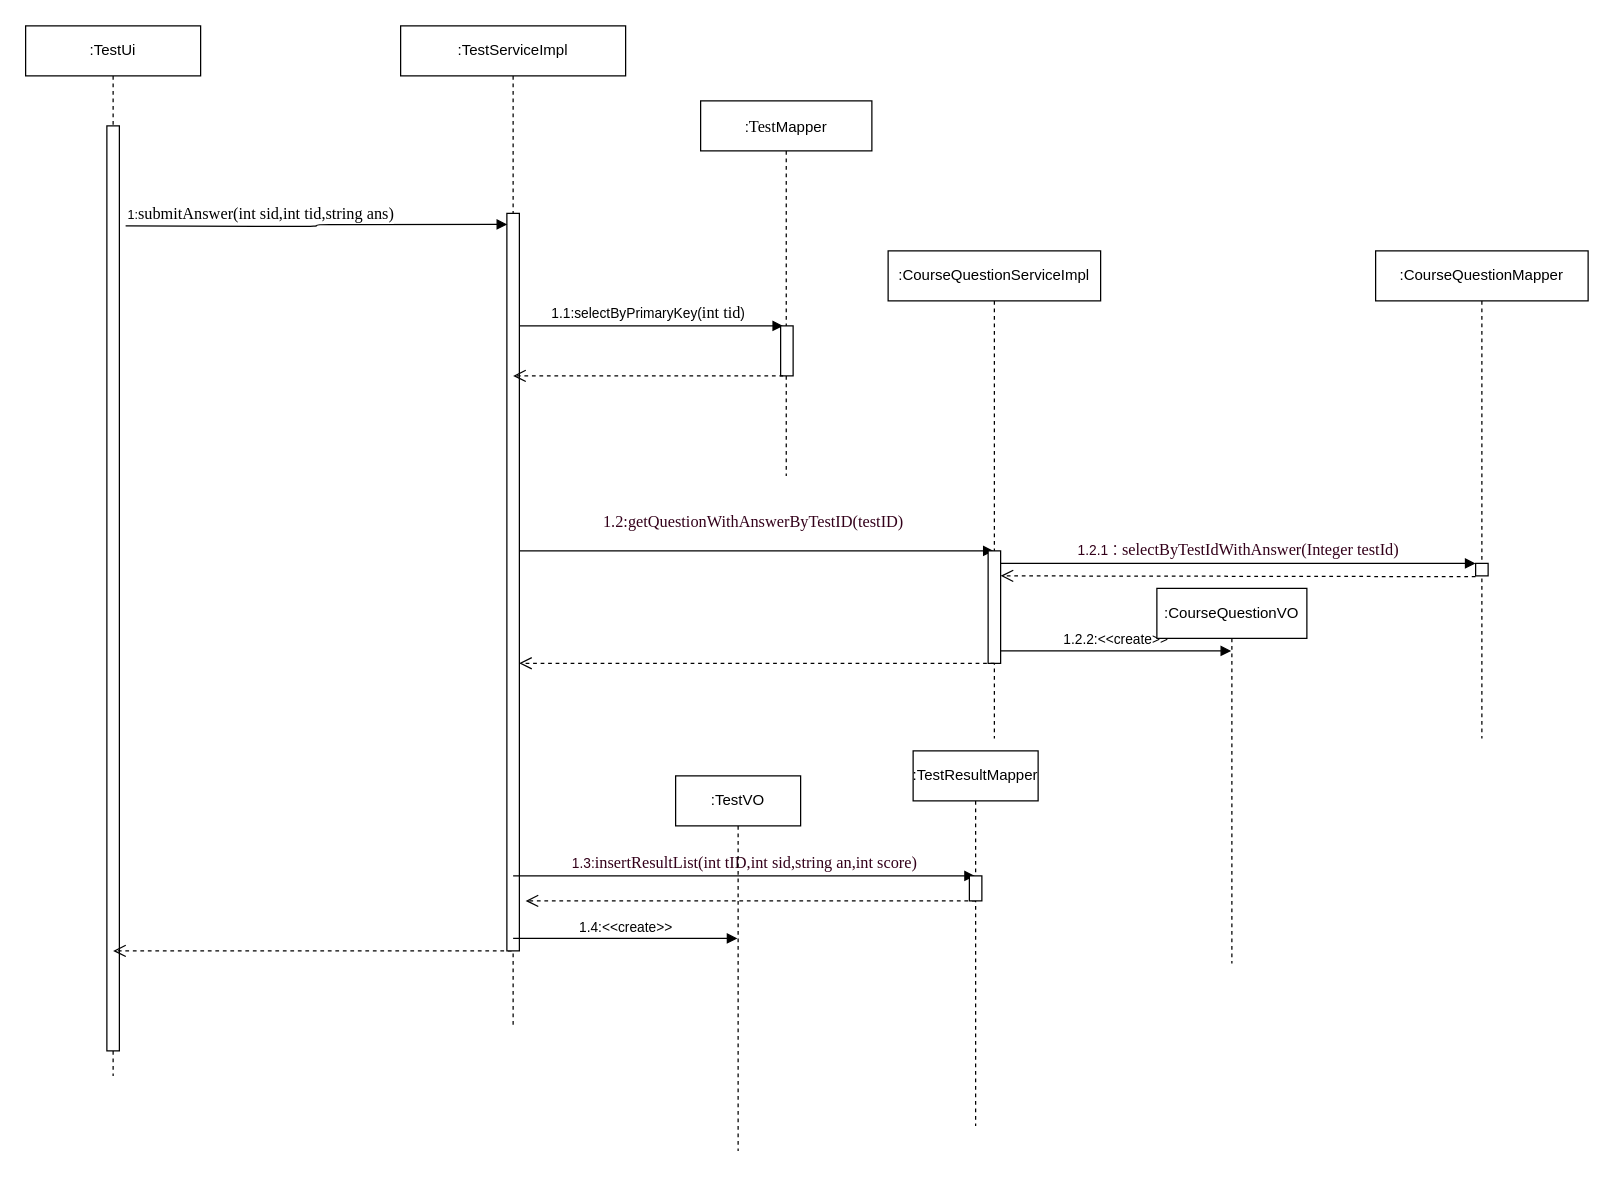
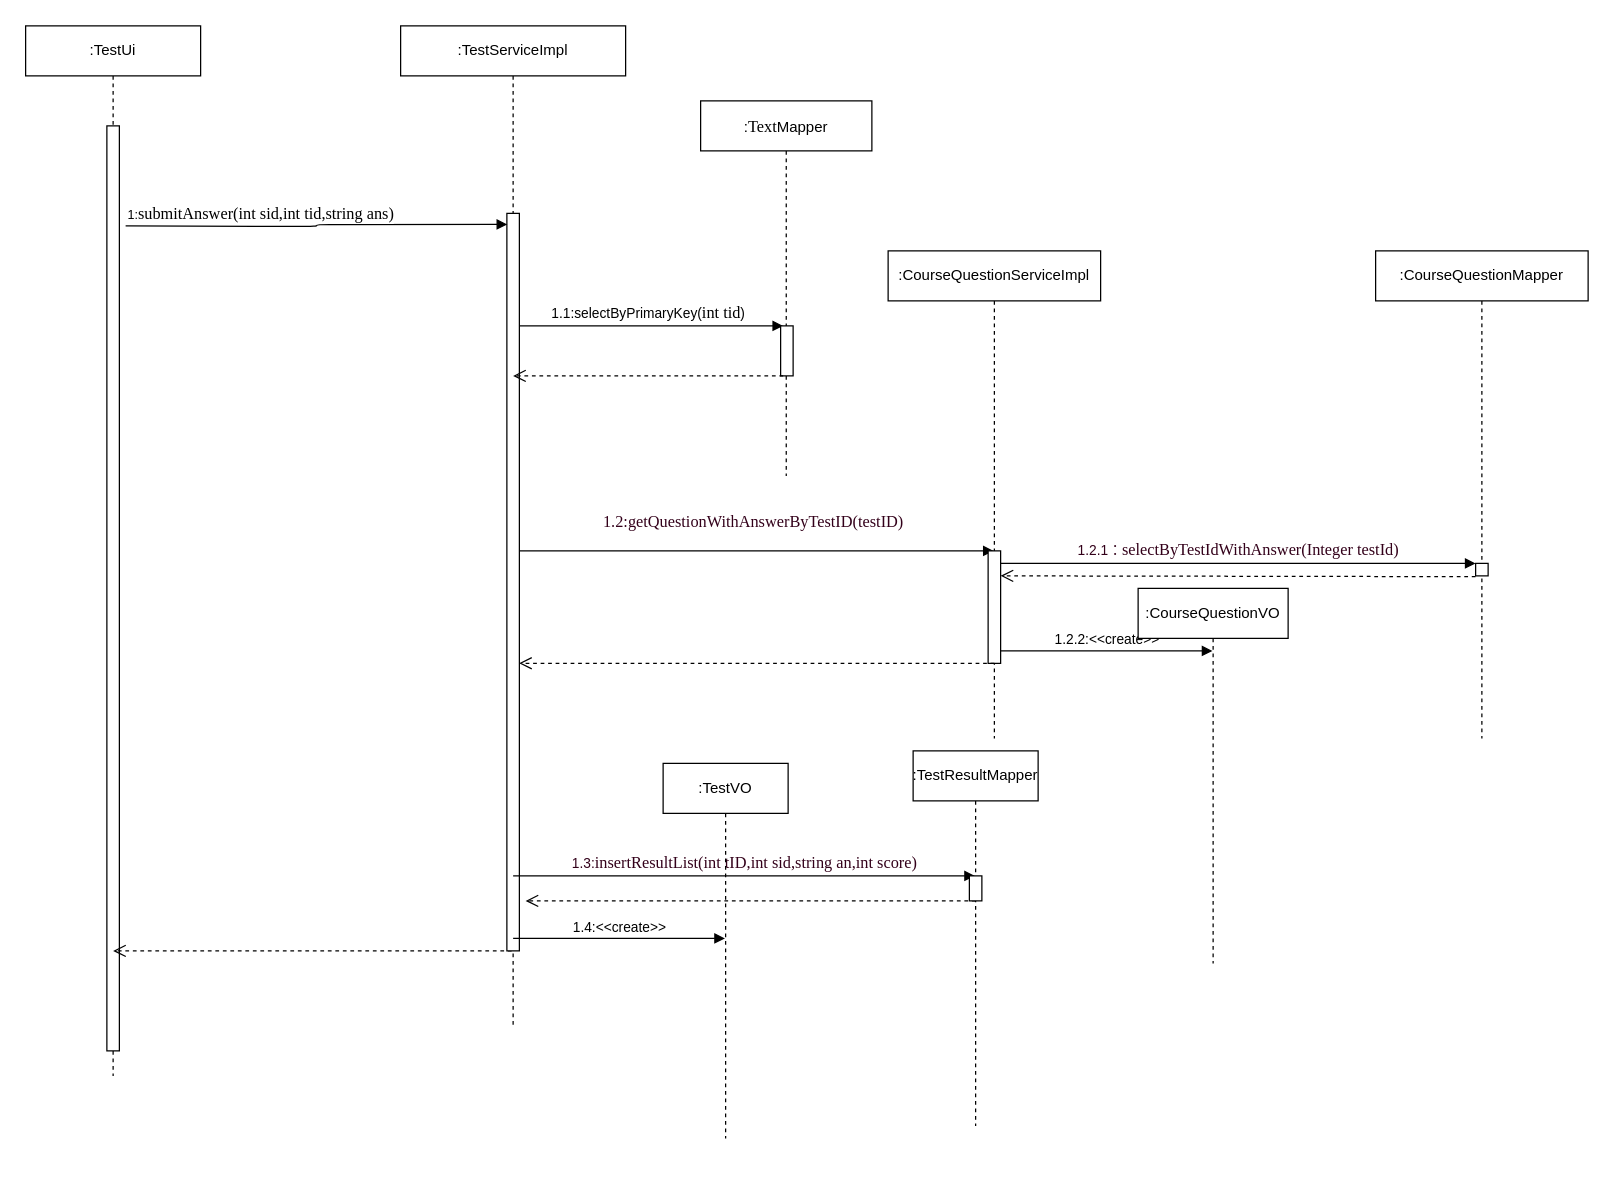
(786, 126) -> (786, 126)
(1232, 776) -> (1213, 776)
(738, 963) -> (726, 951)
